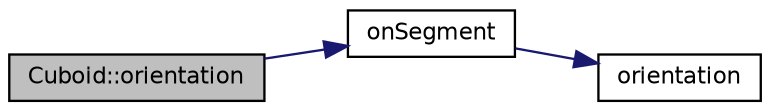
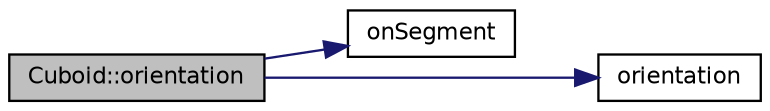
(545, 54) -> (420, 78)
